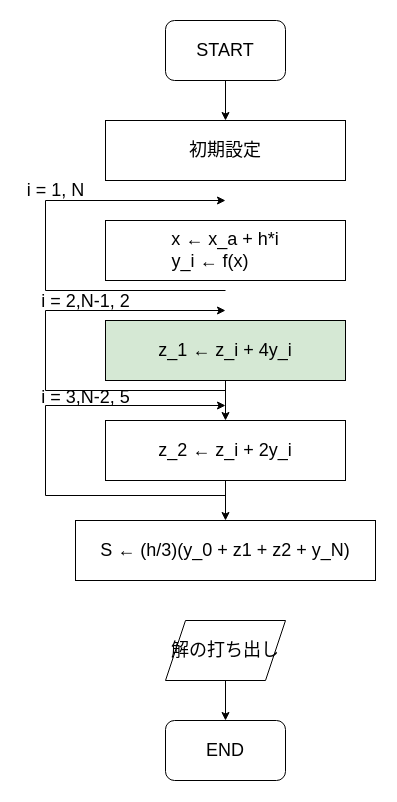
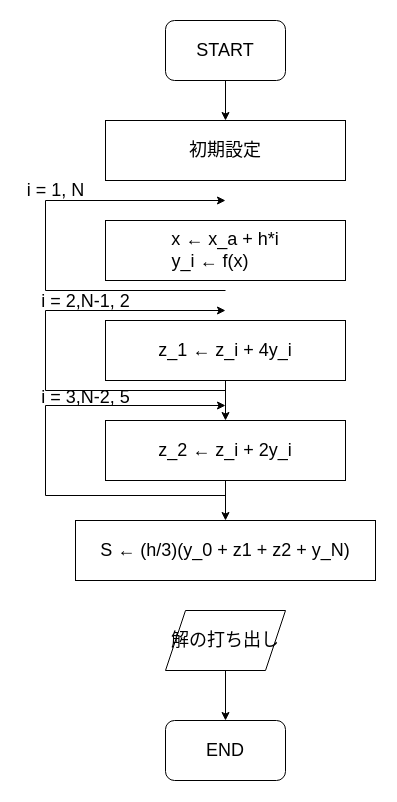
(226, 351) -> (226, 351)
(226, 651) -> (226, 641)
